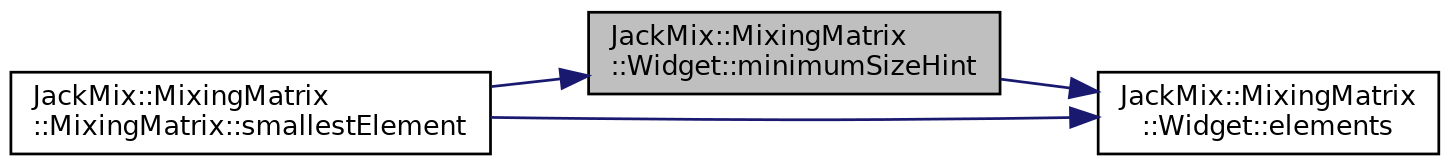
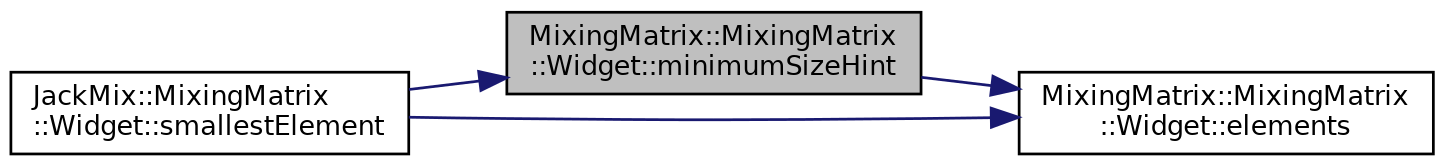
(794, 53) -> (714, 53)
(251, 113) -> (210, 113)
(1268, 113) -> (1226, 113)
